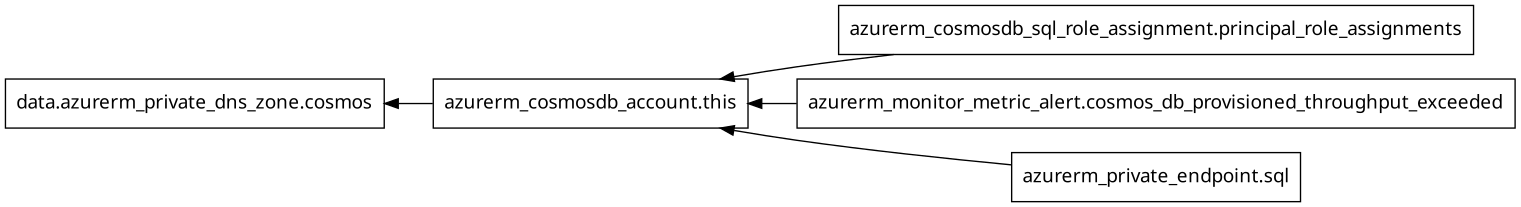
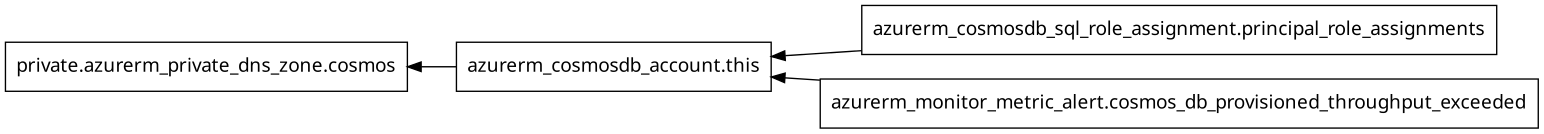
(195, 104) -> (206, 67)
(1156, 177) -> none
